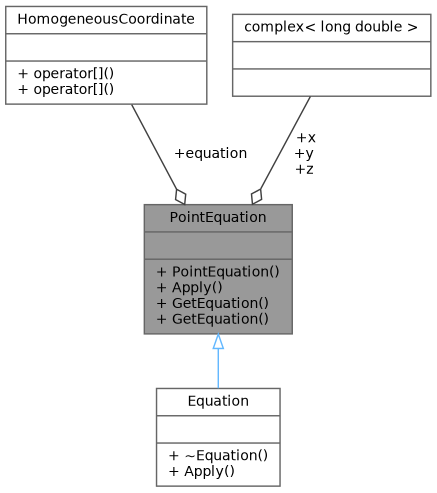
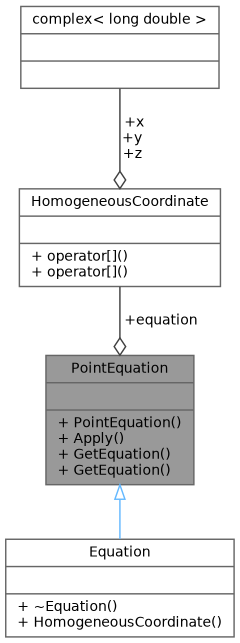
(286, 143) -> (120, 130)
(202, 472) -> (120, 623)
